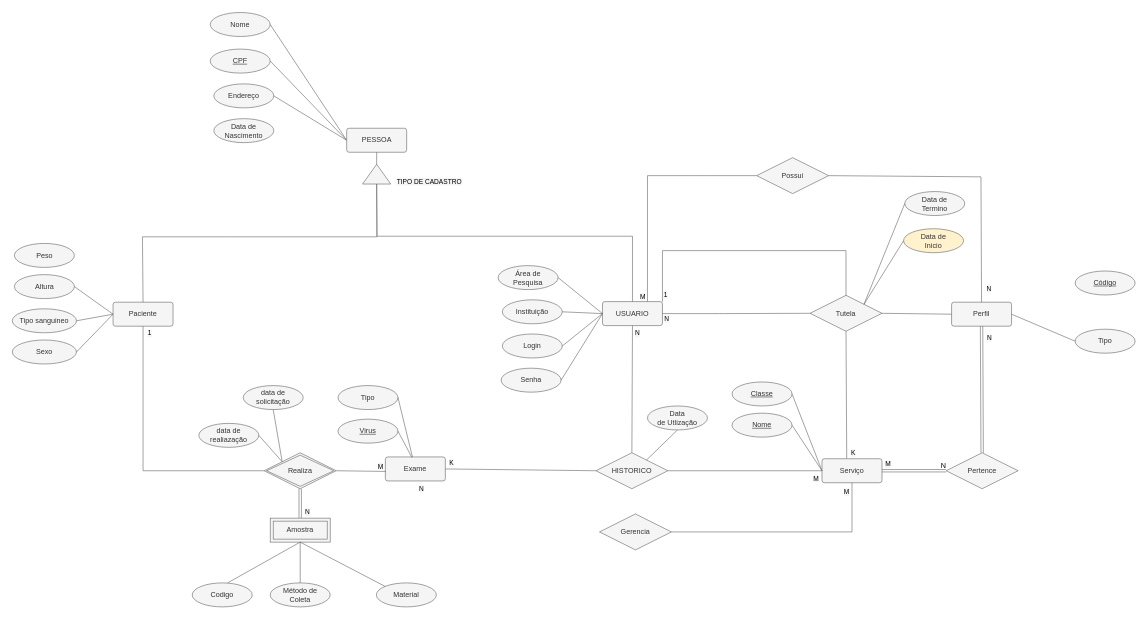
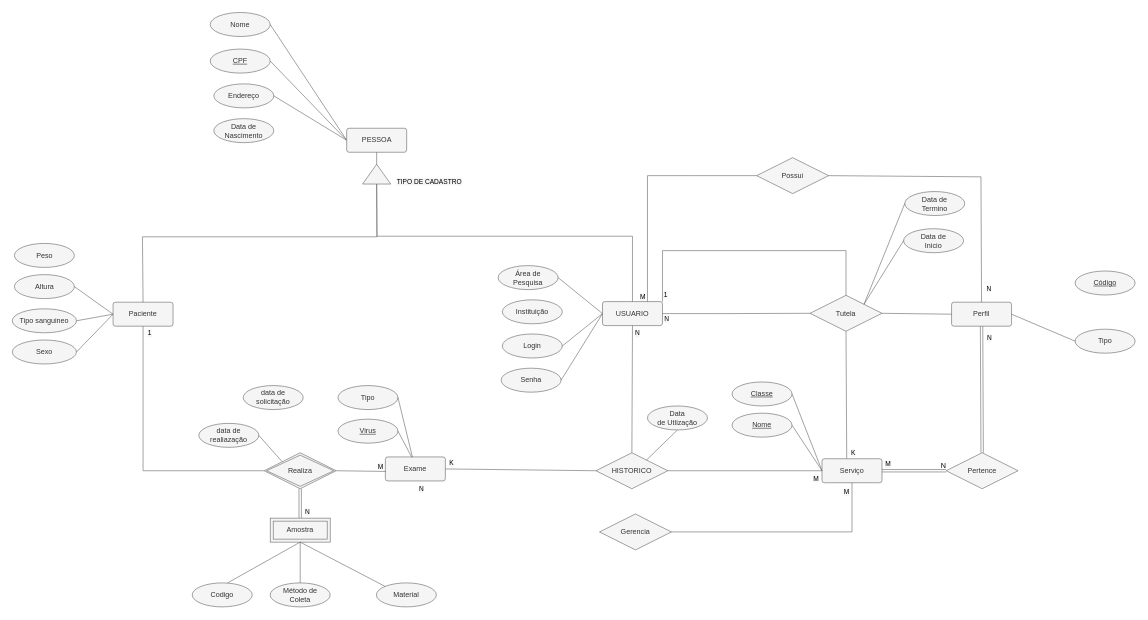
(934, 241) -> (934, 241)
(581, 313) -> none
(277, 434) -> none
